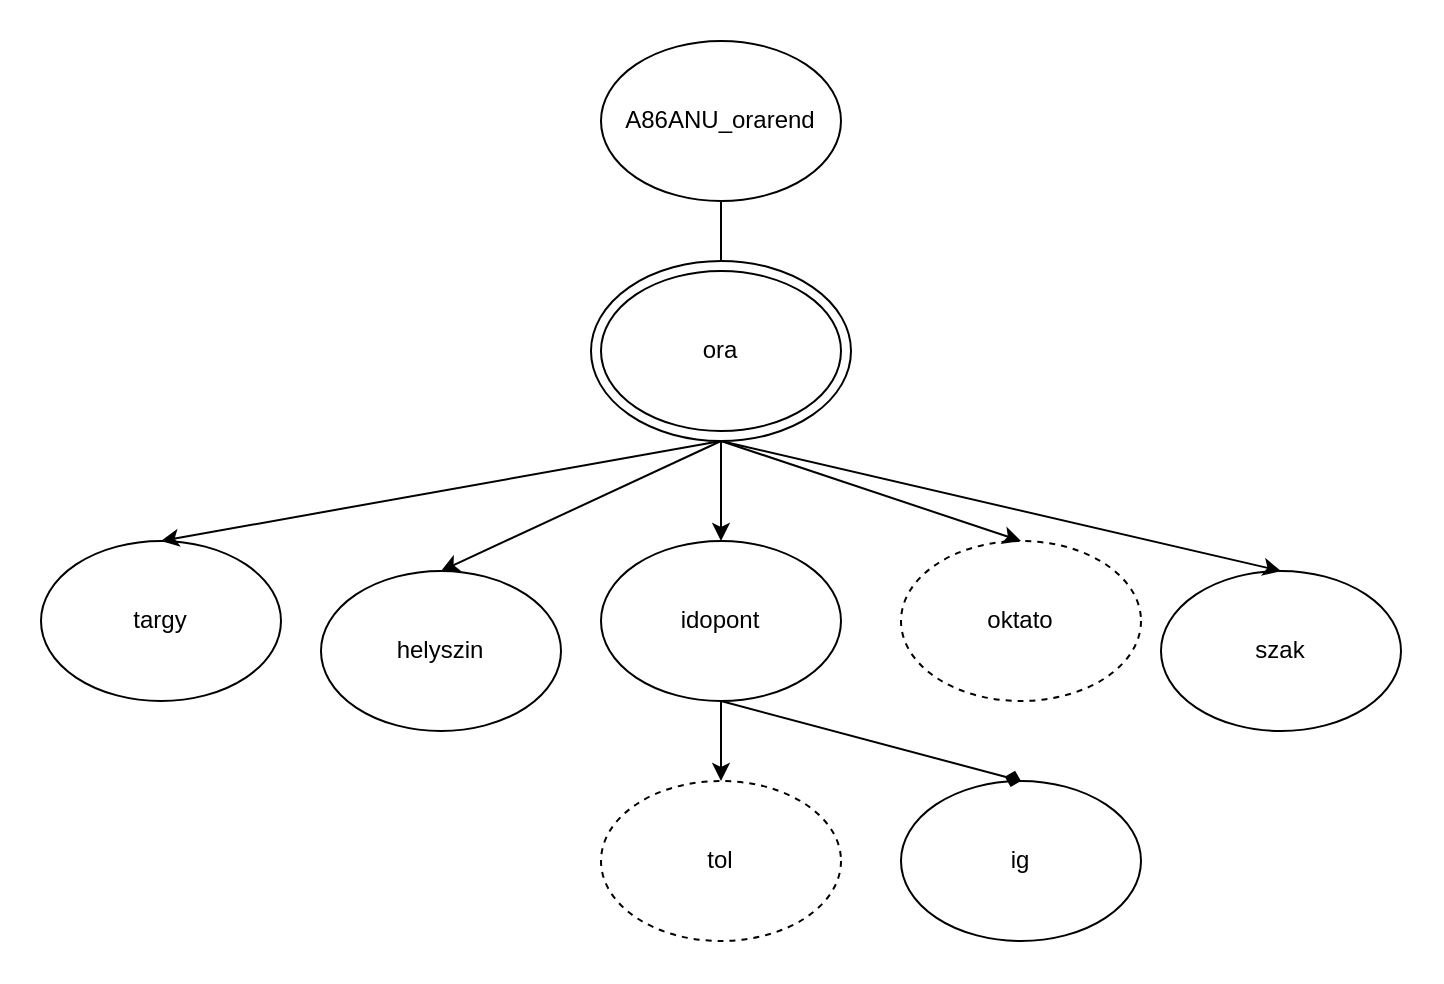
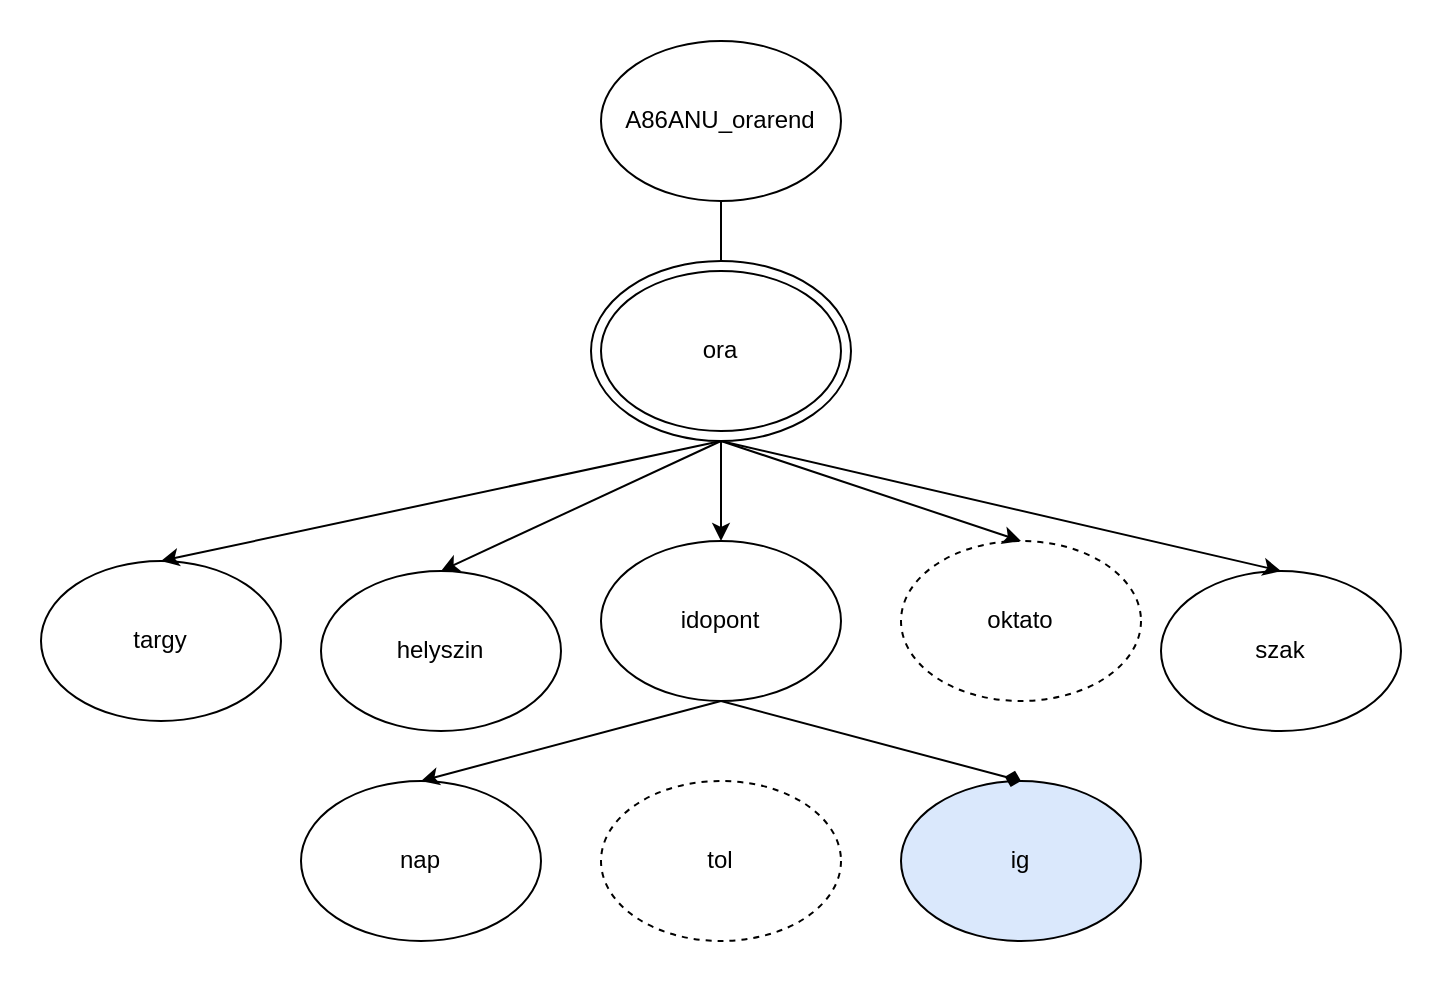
(161, 621) -> (161, 641)
(721, 736) -> none
none -> (576, 740)
none -> (421, 861)
(1021, 861) -> (1021, 861)
